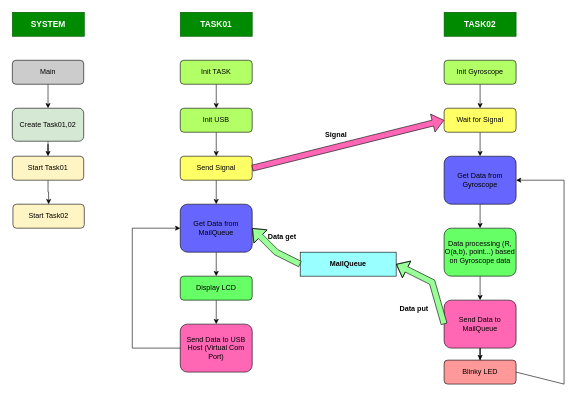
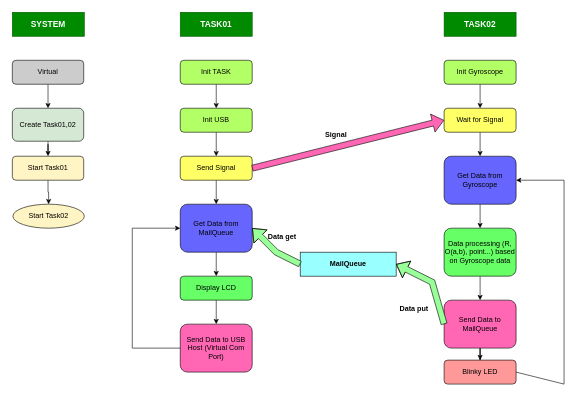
(48, 72) -> (48, 72)
(49, 216) -> (49, 216)
